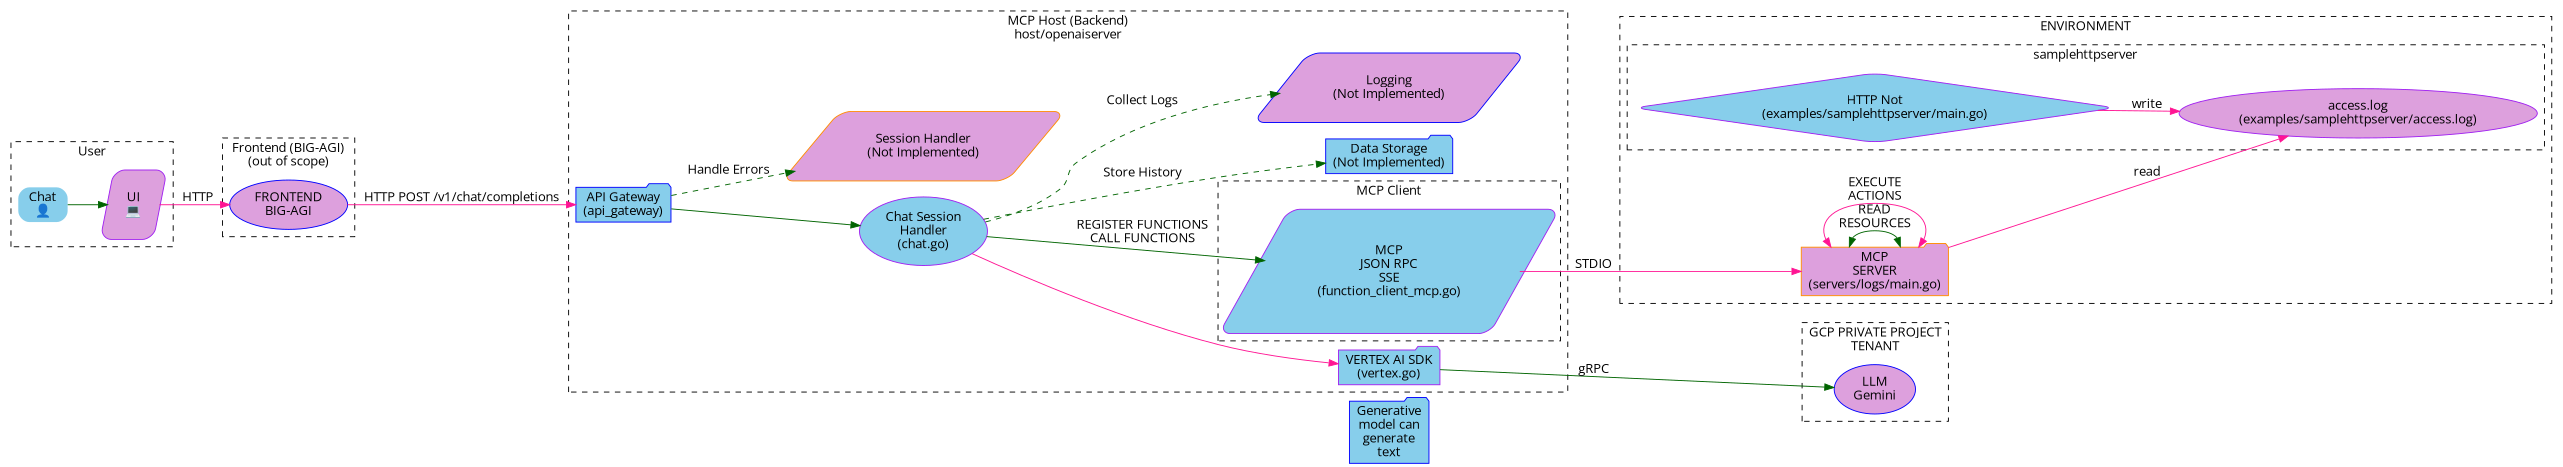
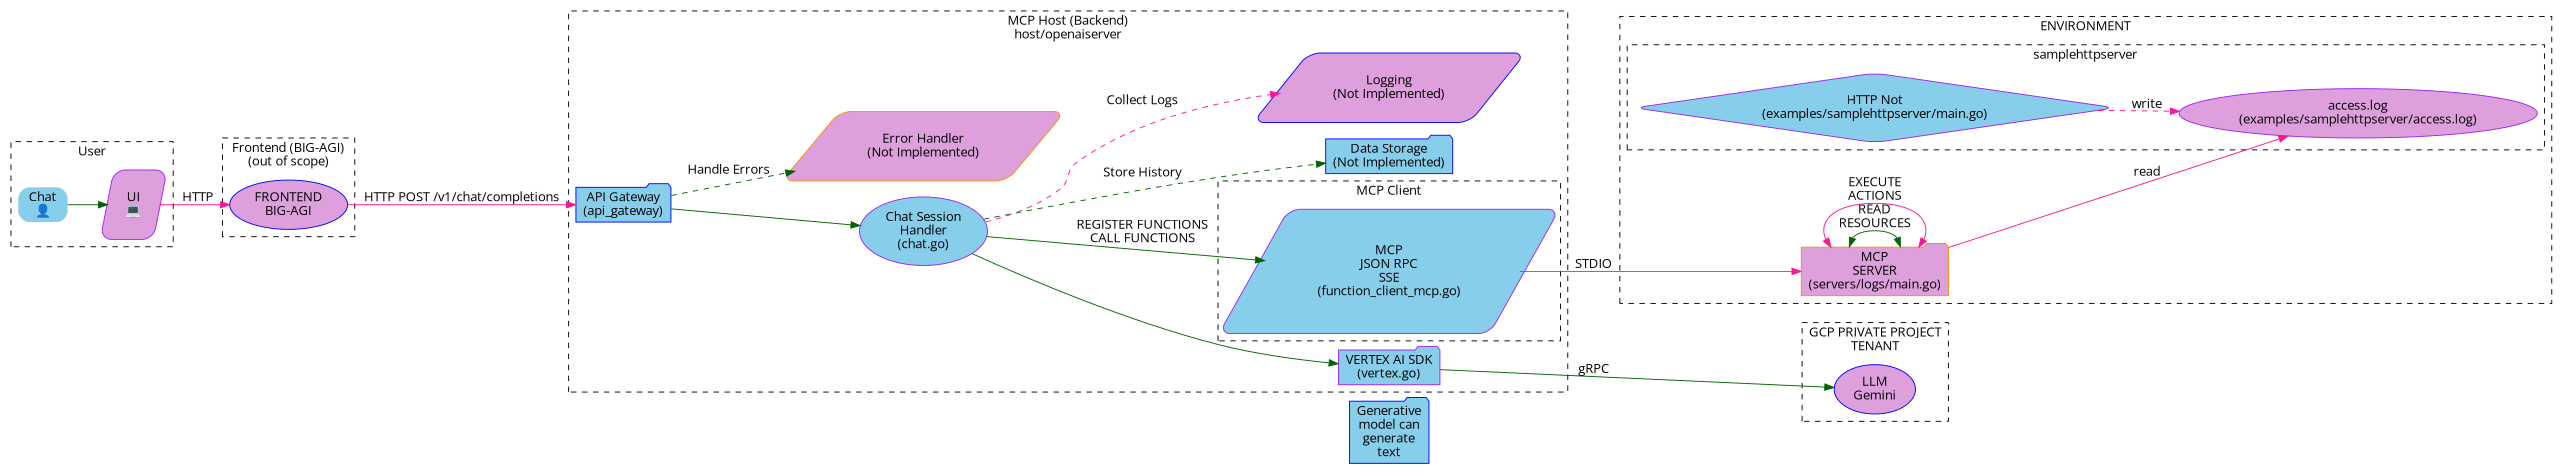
(2134, 111) -> (2134, 111)
(1117, 139) -> (1117, 139)
(923, 146) -> (923, 146)
(1146, 323) -> (1146, 323)
